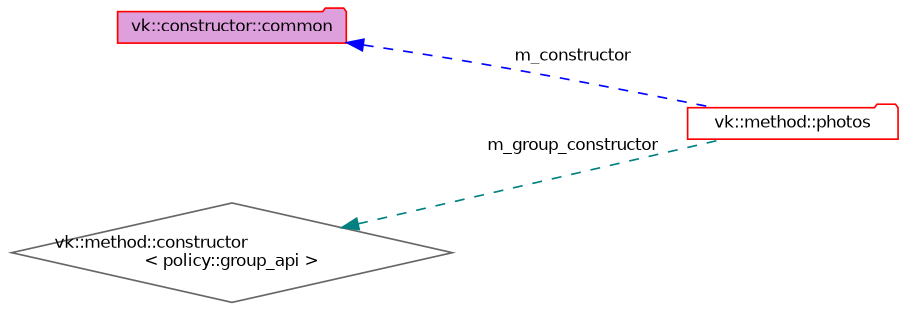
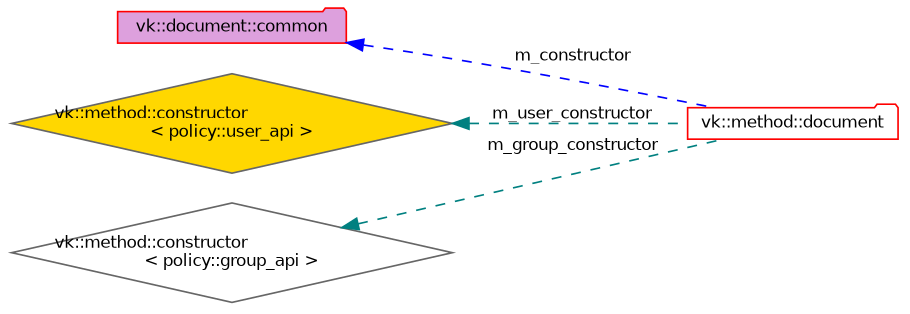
(232, 27) -> (232, 27)
none -> (232, 123)
(793, 123) -> (793, 123)
